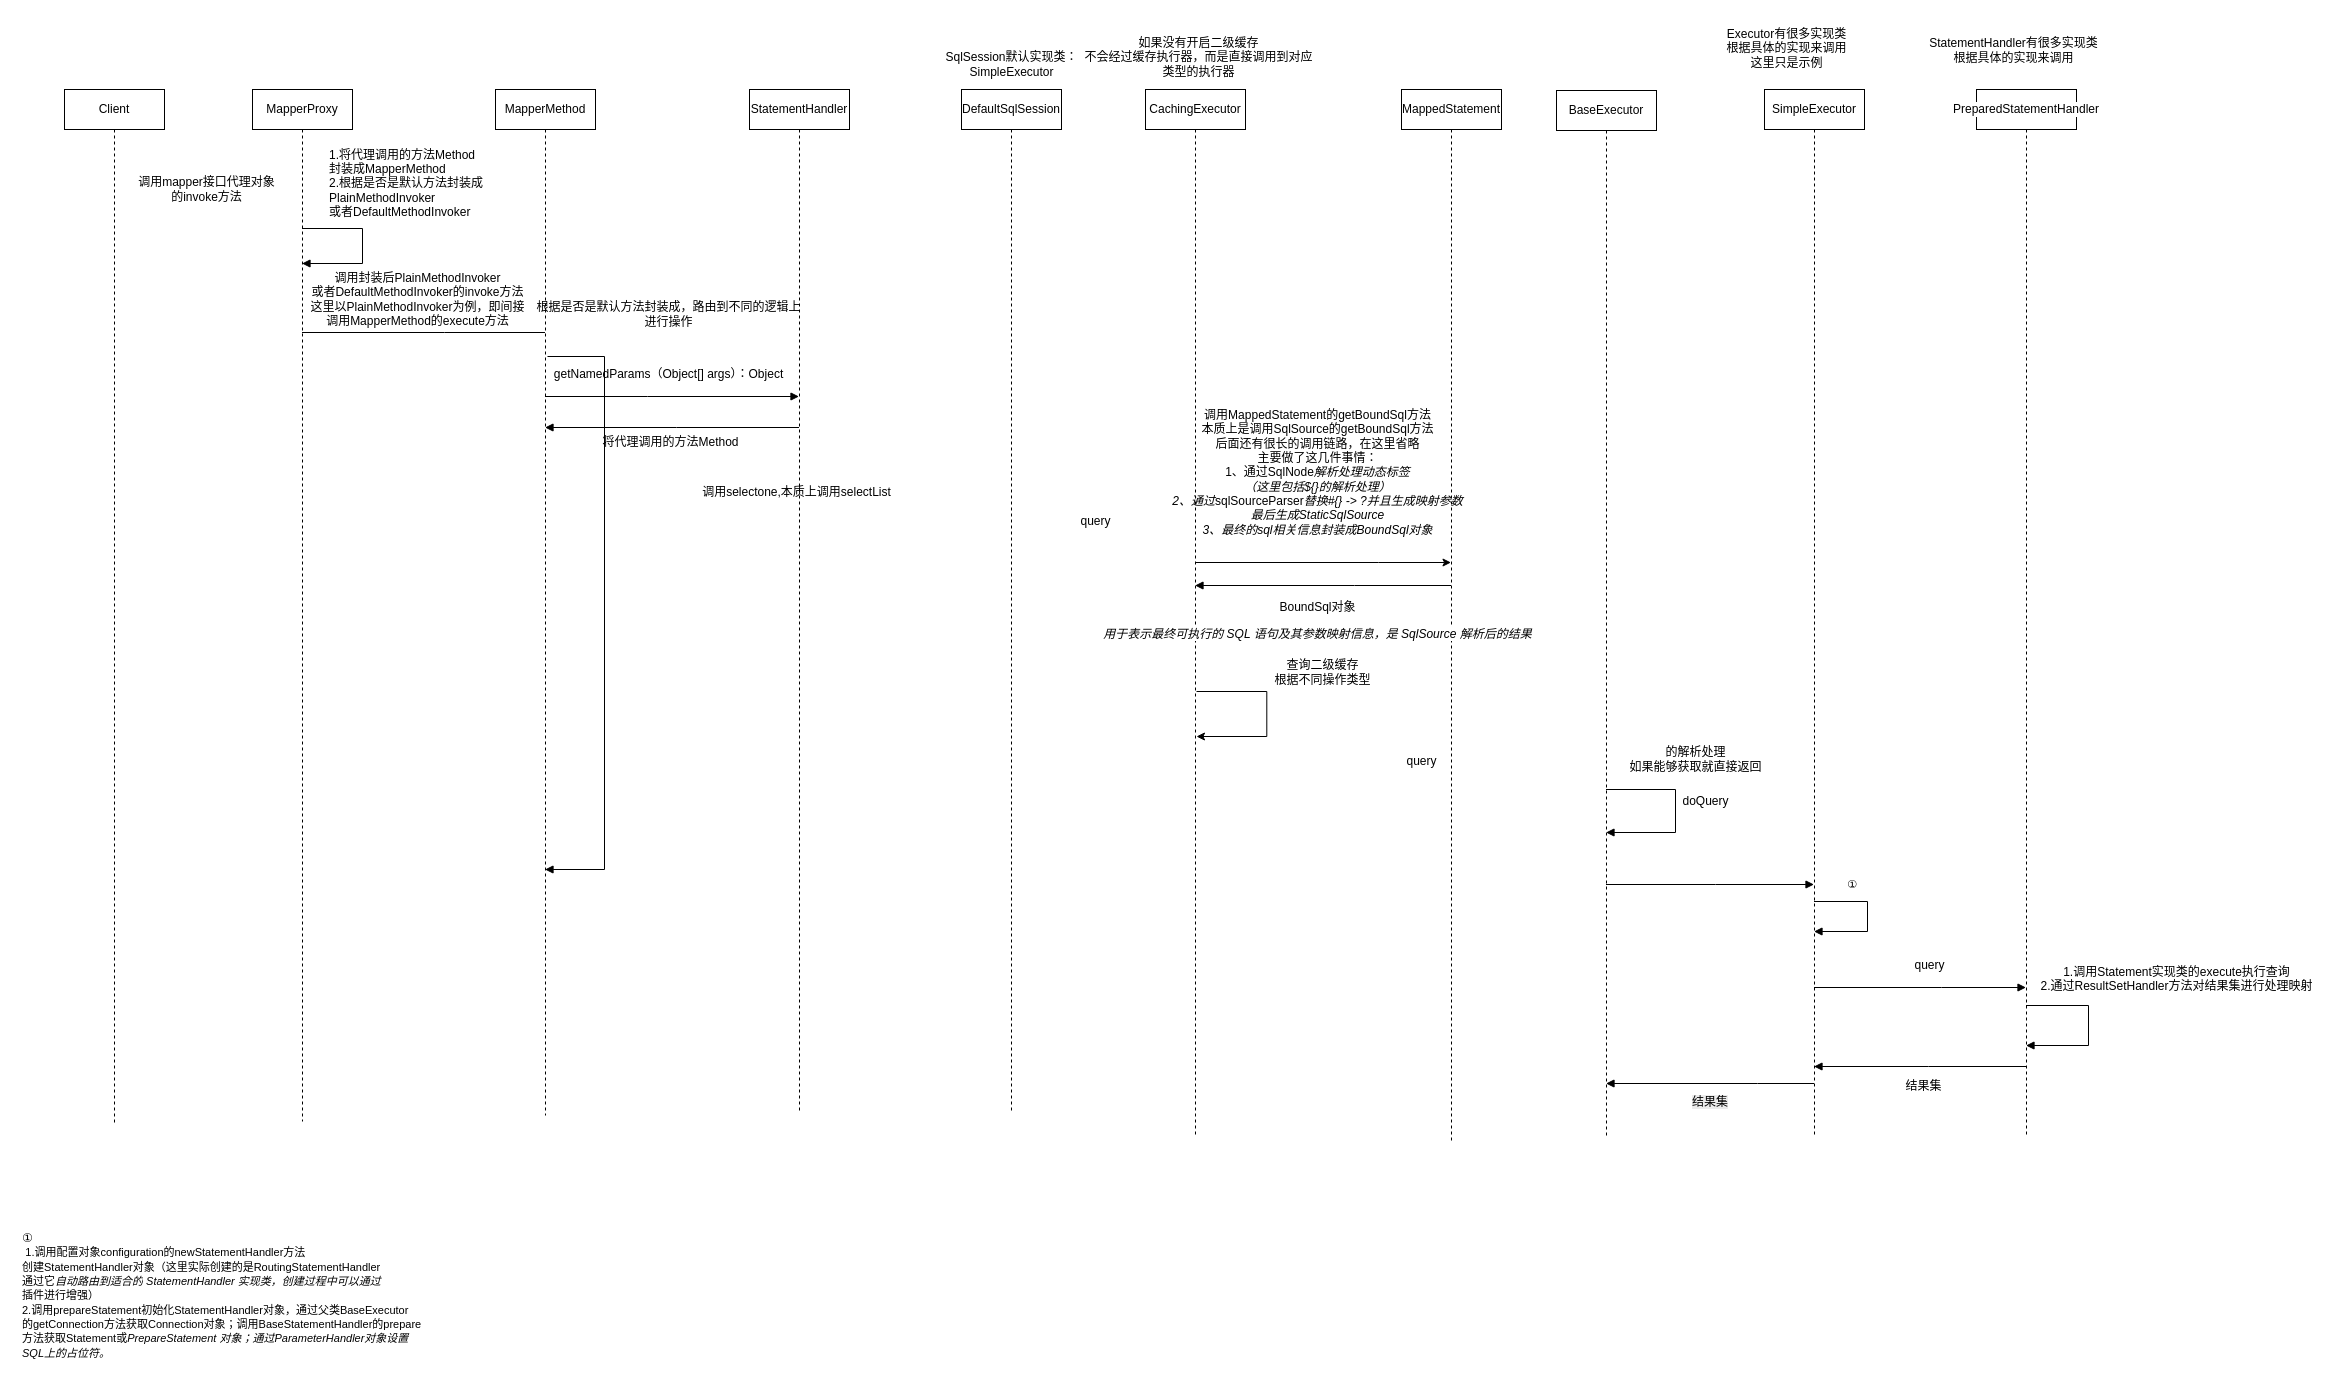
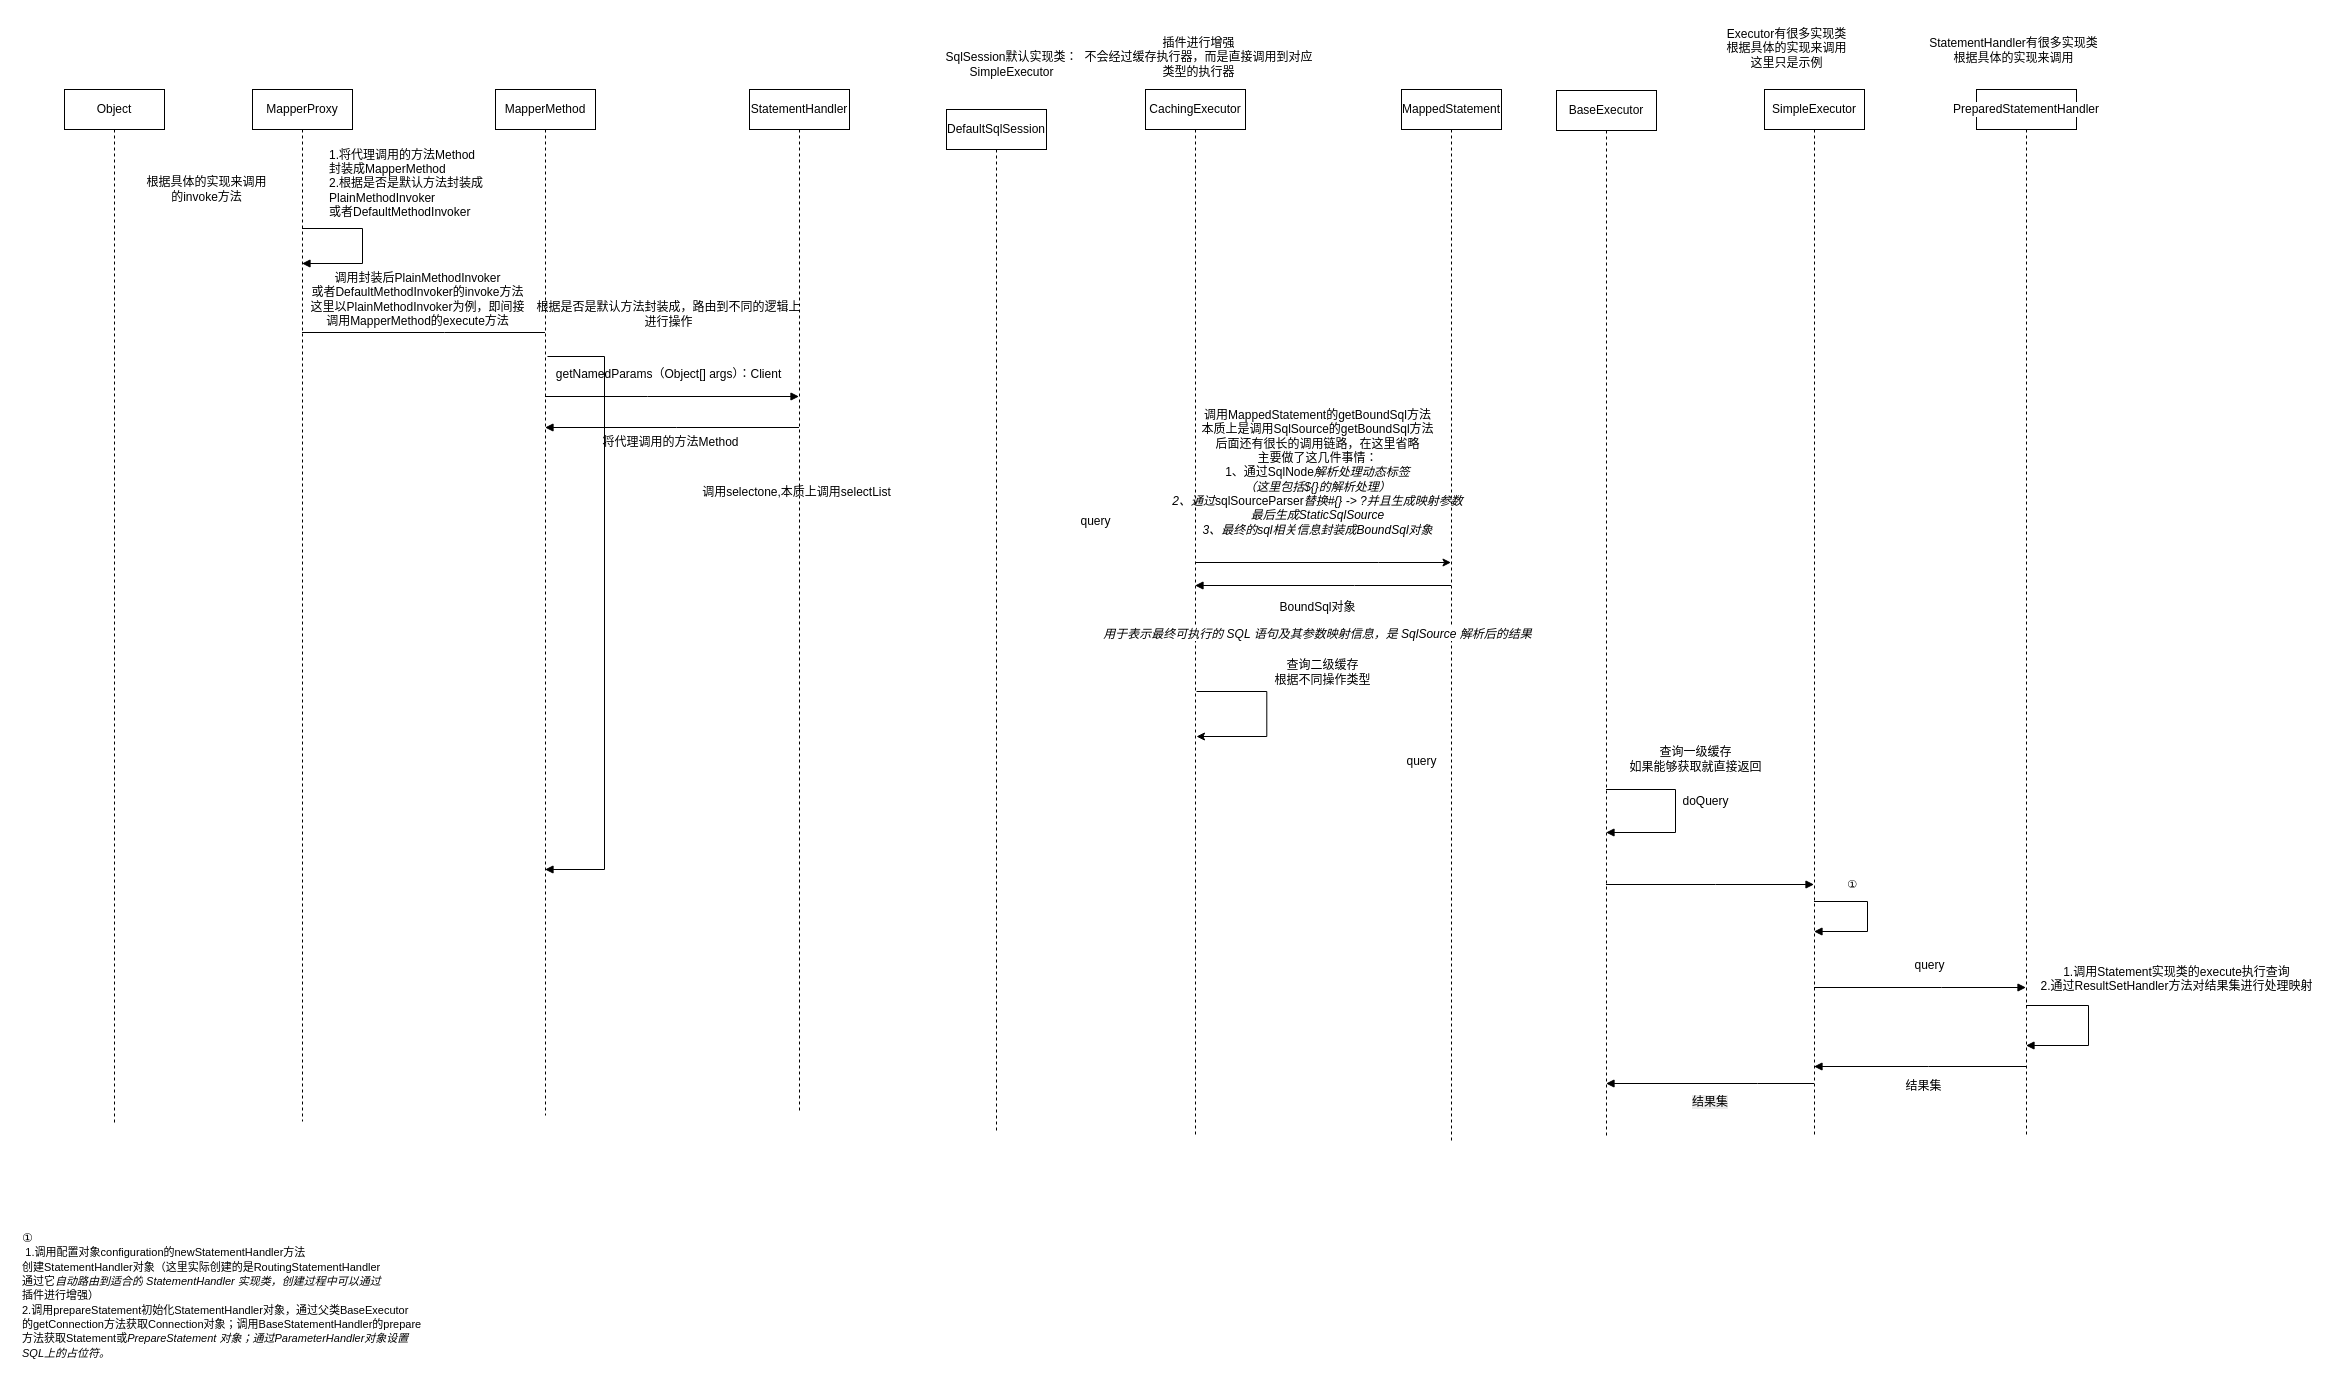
(1199, 58) -> (1199, 58)
(115, 110) -> (115, 110)
(207, 190) -> (207, 190)
(669, 375) -> (669, 375)
(1012, 601) -> (997, 621)
(1696, 760) -> (1696, 760)
